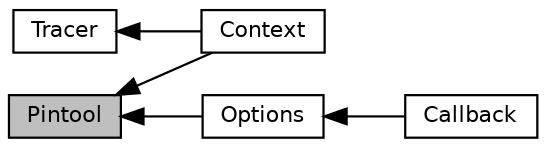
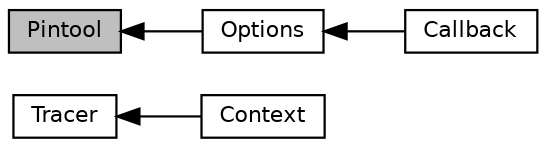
(174, 69) -> none
